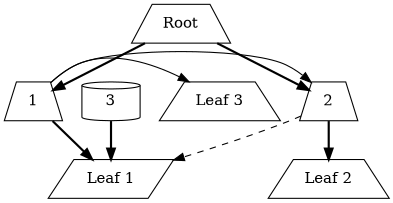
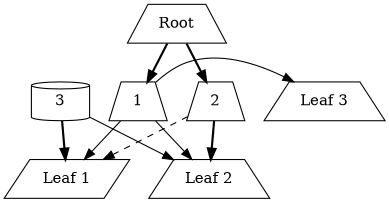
(175, 52) -> (170, 136)
(68, 136) -> (106, 136)
none -> (127, 136)
